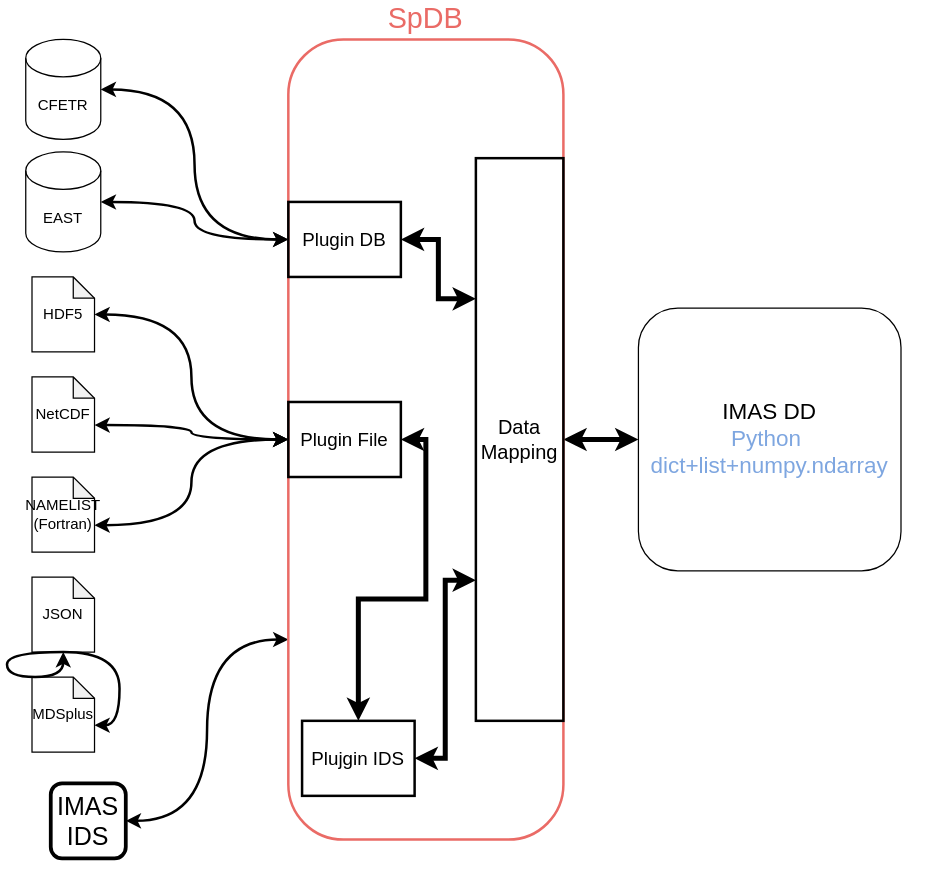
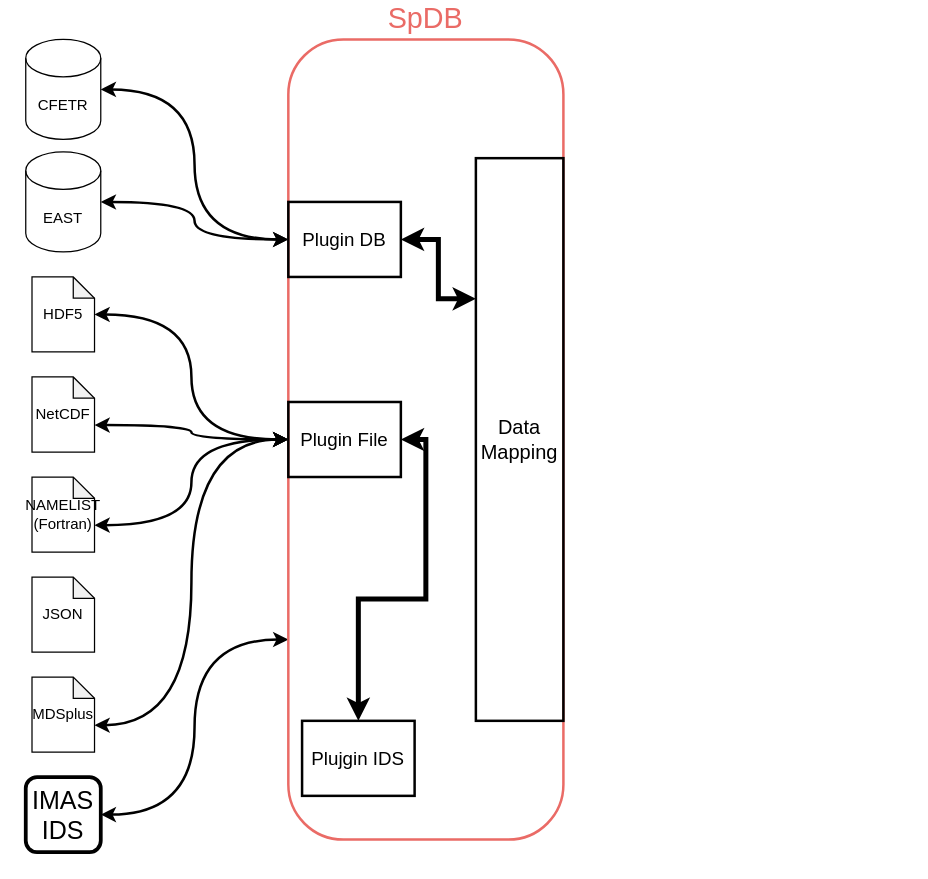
(600, 439) -> none
(769, 439) -> none
(243, 442) -> (243, 442)
(445, 669) -> none
(117, 676) -> (191, 591)
(88, 821) -> (63, 814)
